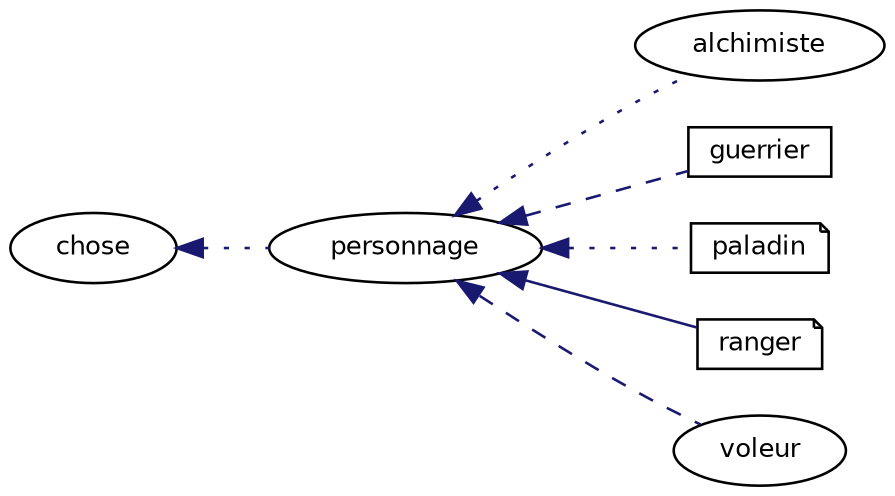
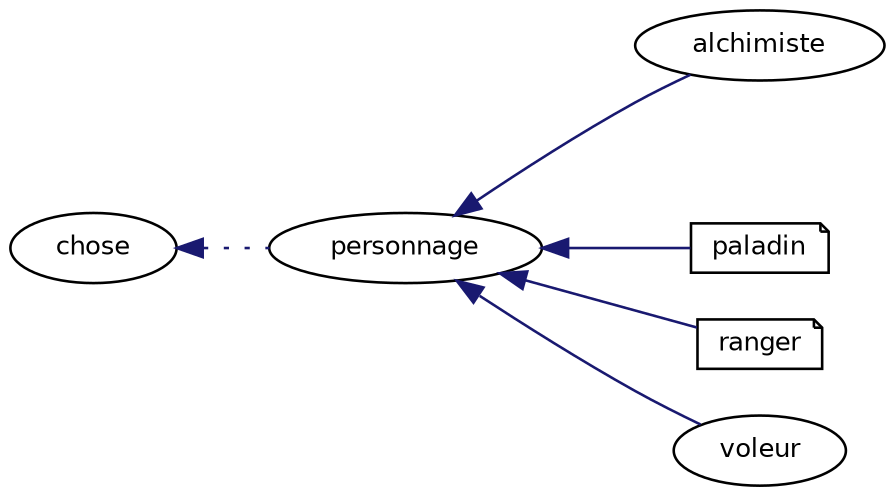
(581, 134) -> (581, 134)
(760, 152) -> none
(630, 248) -> (630, 248)
(588, 364) -> (588, 364)
